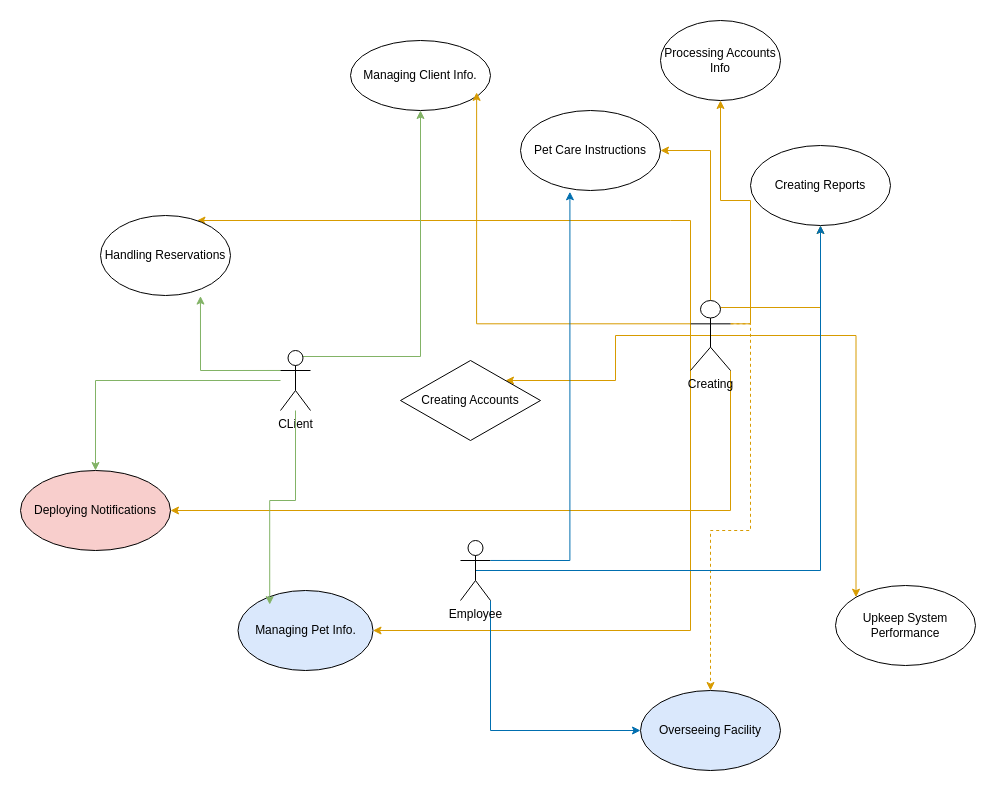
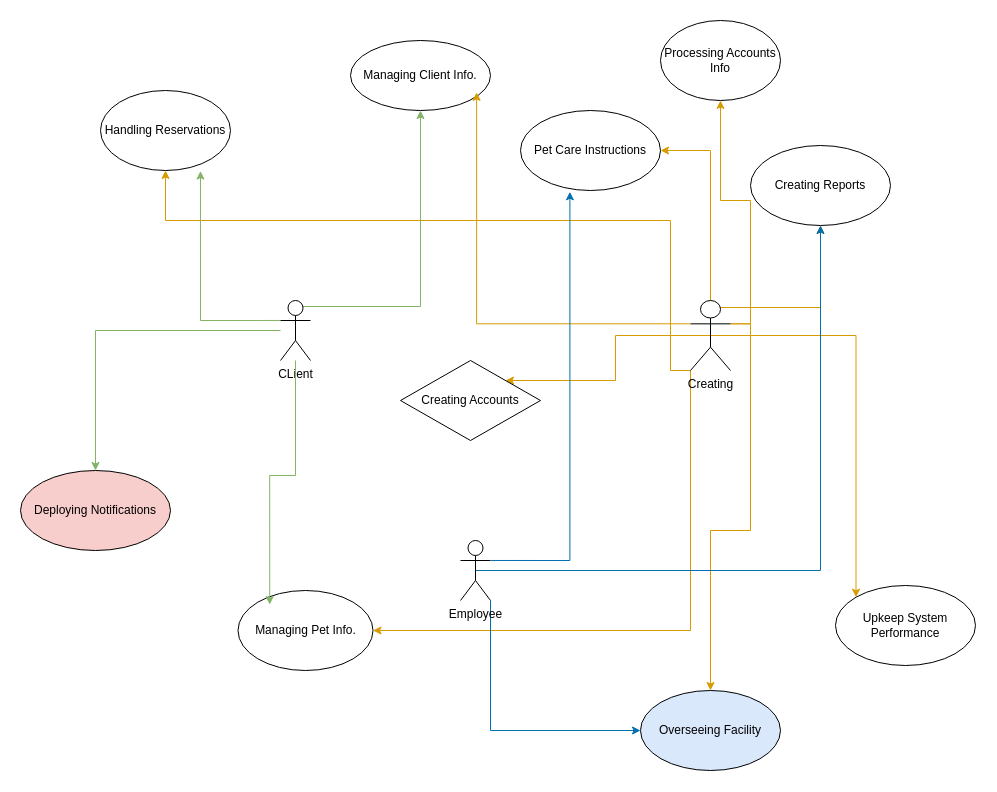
(166, 256) -> (166, 131)
(296, 381) -> (296, 331)
(523, 511) -> none
(751, 524) -> (751, 524)
(306, 631) -> (306, 631)
